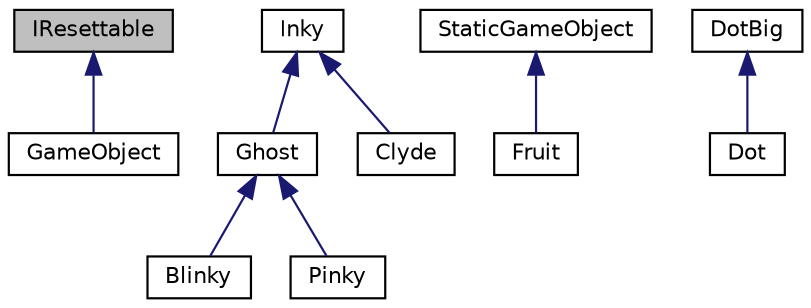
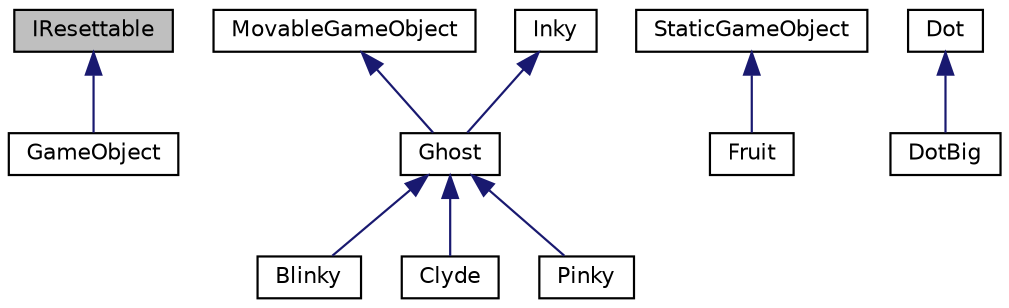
none -> (345, 31)
(362, 101) -> (450, 227)
(747, 104) -> (945, 104)
